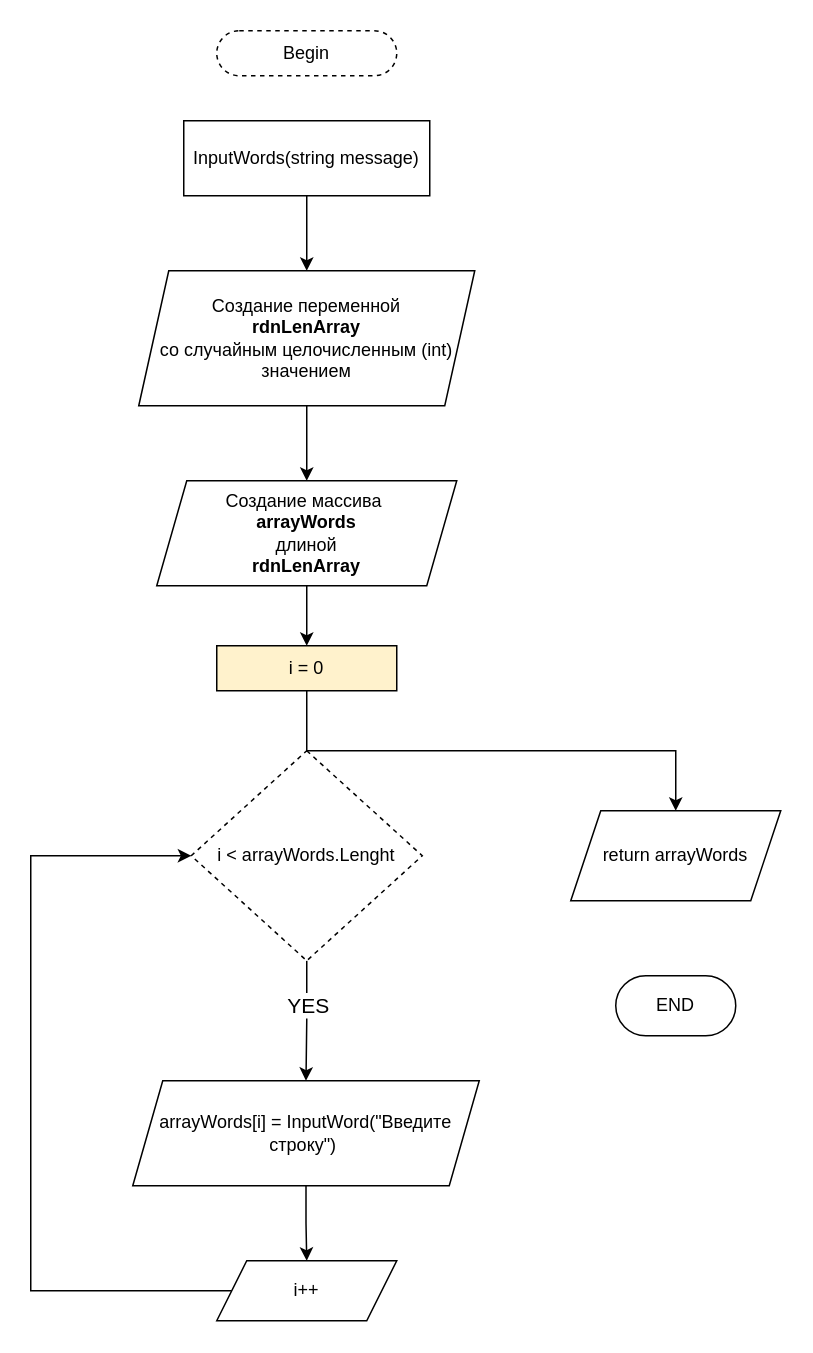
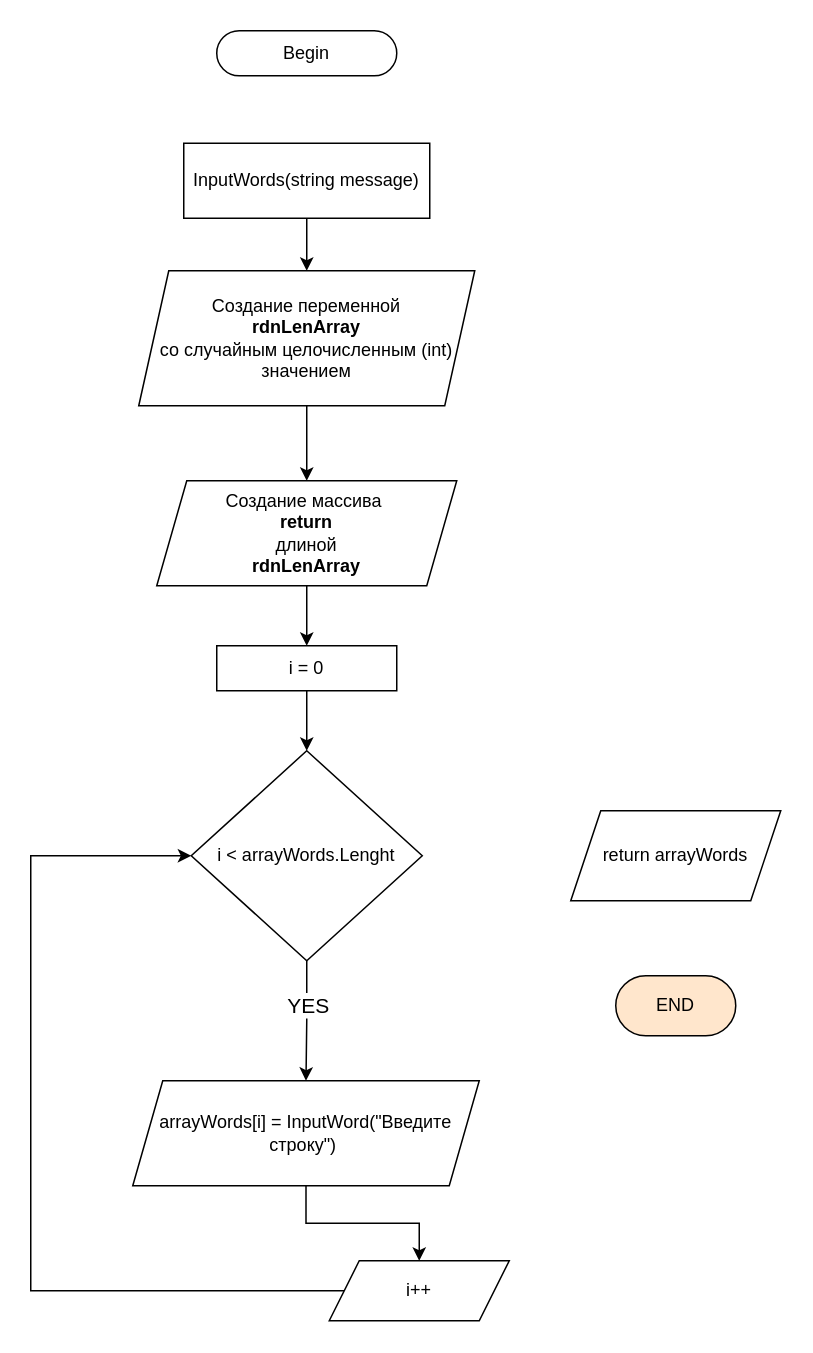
(307, 53) -> (307, 53)
(307, 158) -> (307, 181)
(307, 533) -> (307, 533)
(307, 668) -> (307, 668)
(509, 751) -> (307, 739)
(307, 856) -> (307, 856)
(676, 1006) -> (676, 1006)
(307, 1291) -> (419, 1291)
